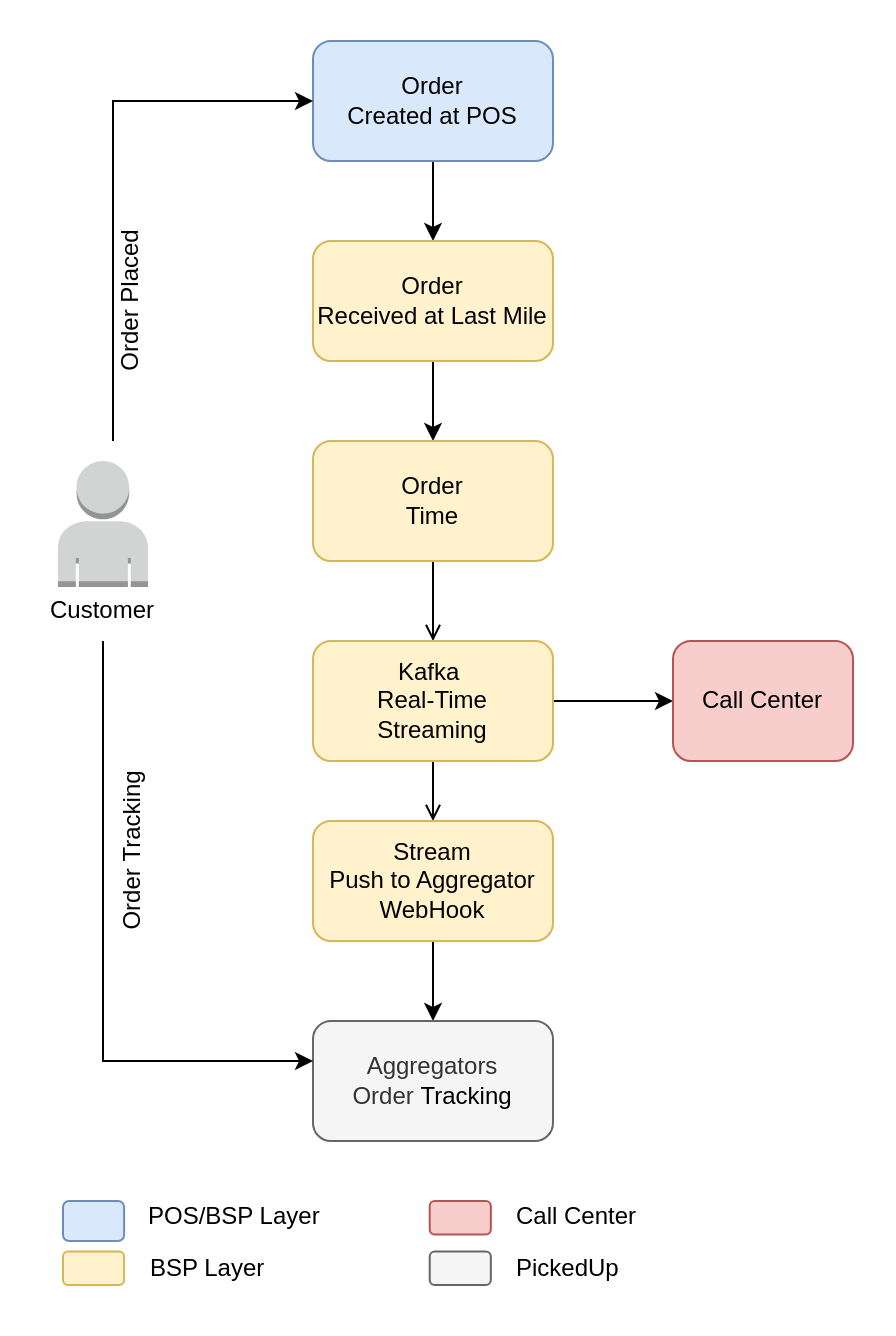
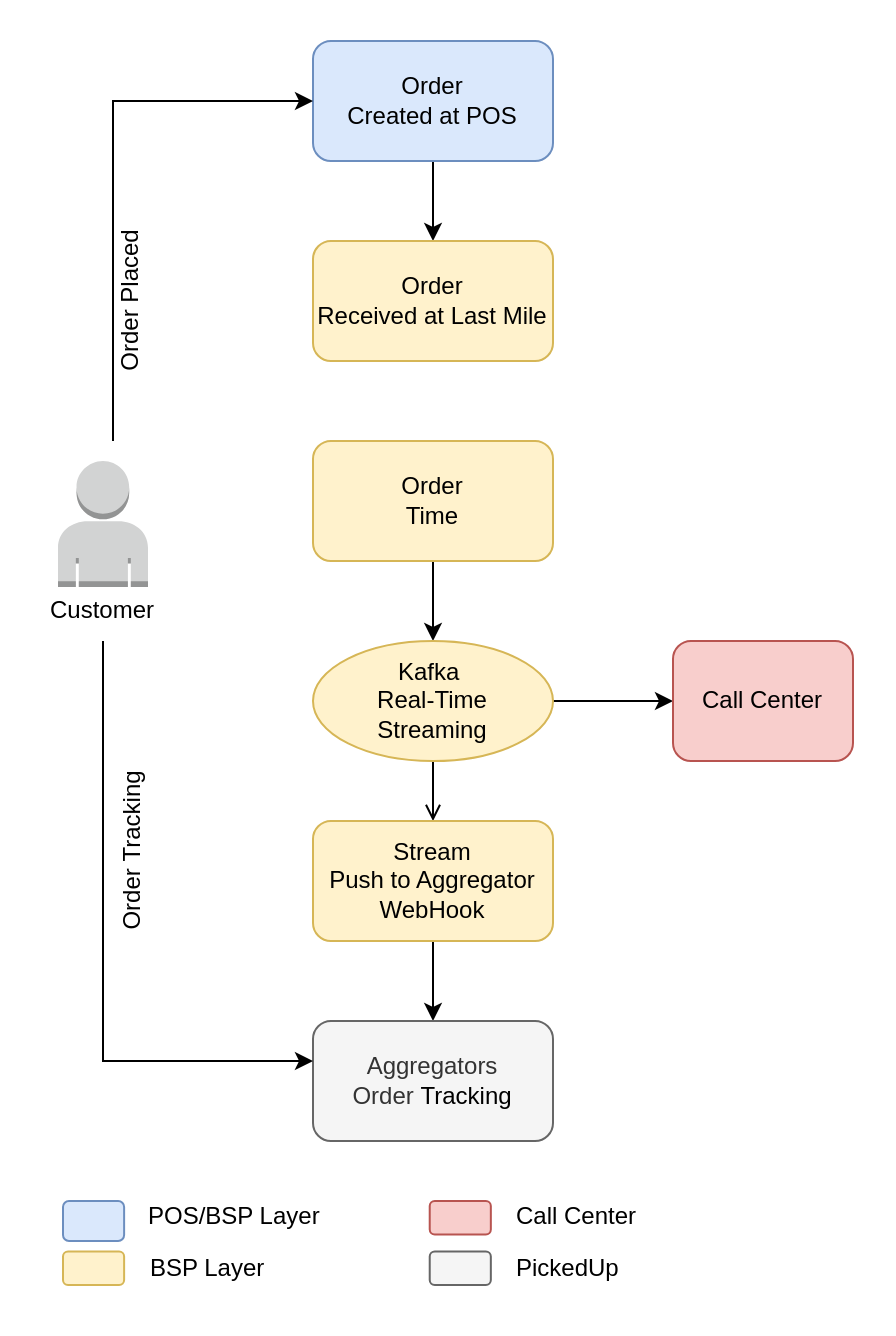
(433, 394) -> none
(433, 628) -> (433, 626)
(433, 701) -> (433, 701)
